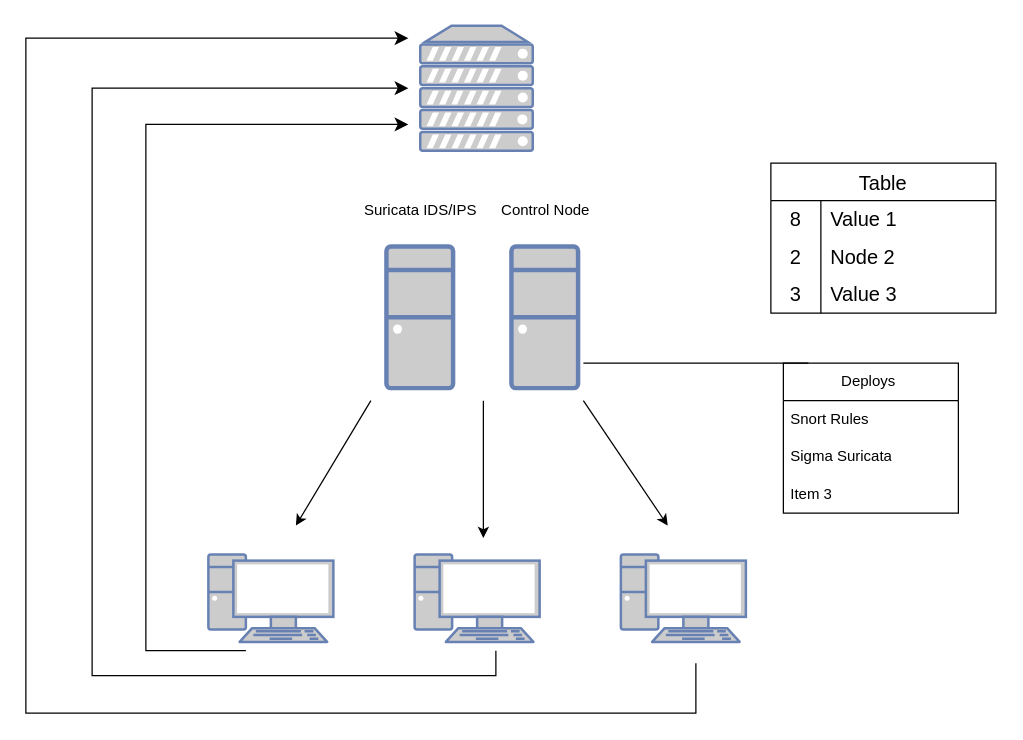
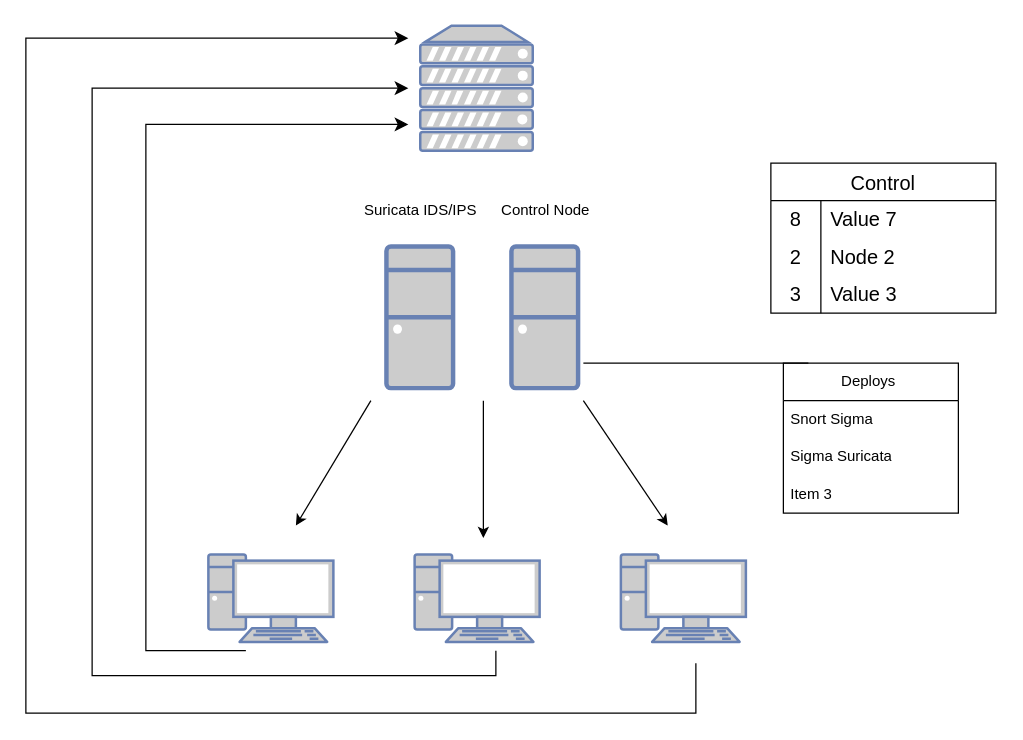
(883, 183) -> (883, 183)
(865, 219) -> (865, 219)
(833, 419) -> (833, 419)
